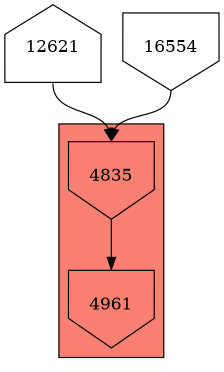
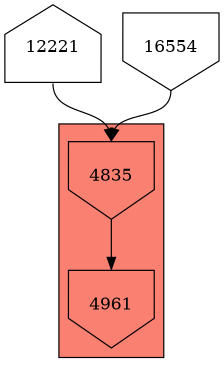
(53, 48) -> (53, 48)
